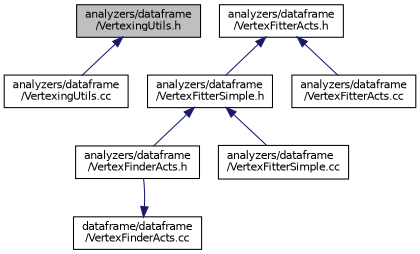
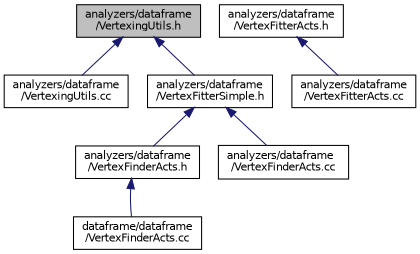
(242, 60) -> (178, 60)
(283, 162) -> (283, 162)
(145, 192) -> (131, 203)
